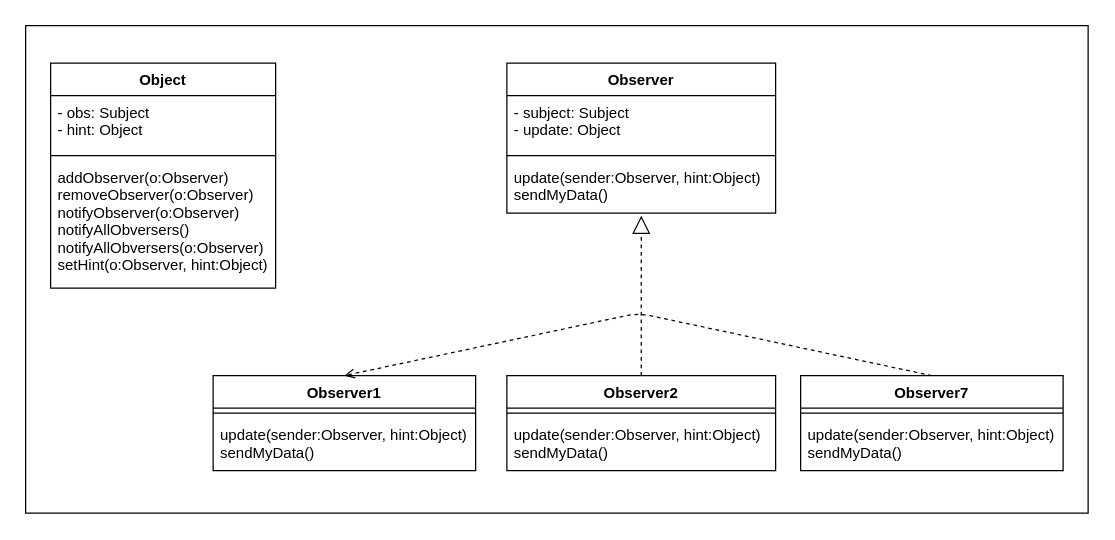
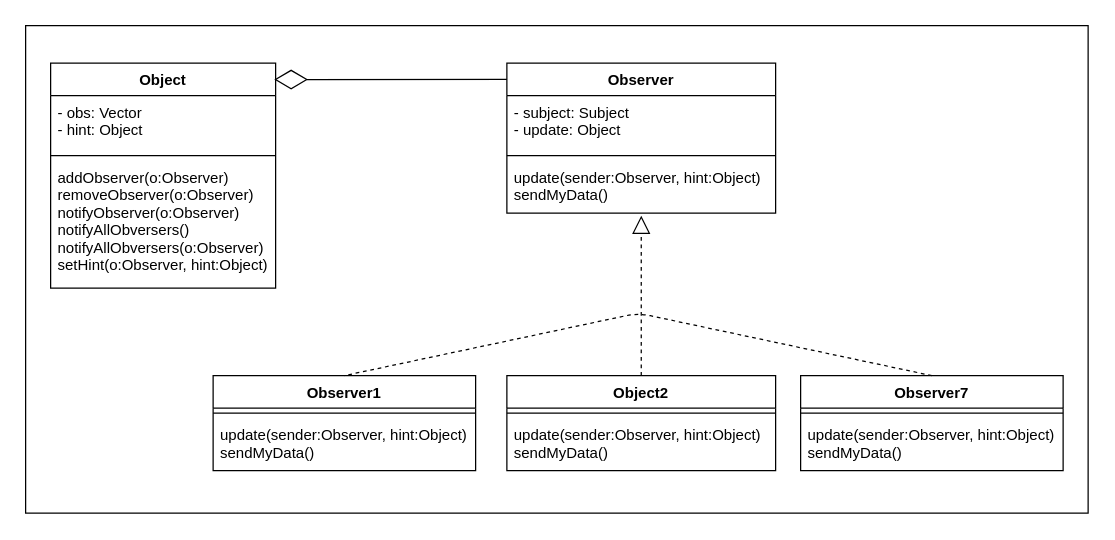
none -> (407, 79)
(110, 113) -> (106, 113)
(350, 374) -> (349, 375)
(641, 393) -> (641, 393)
